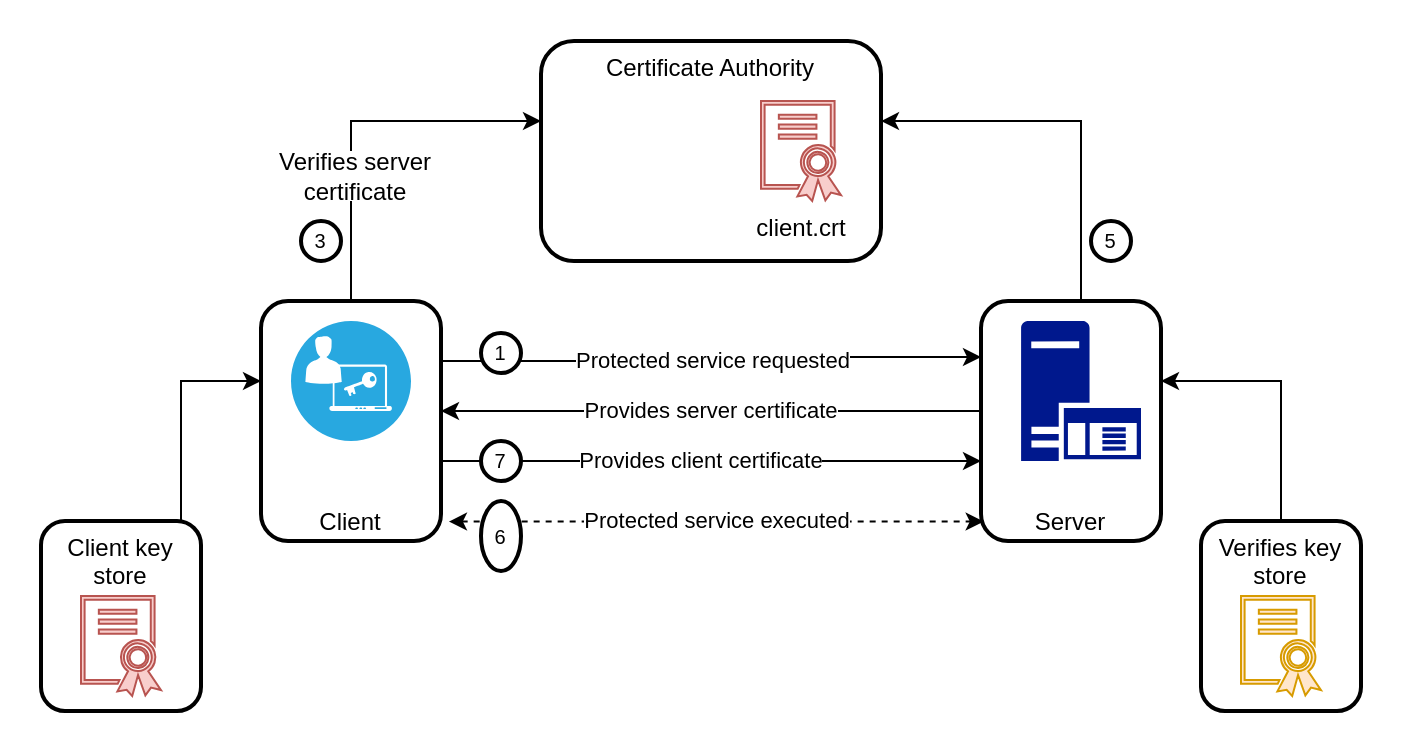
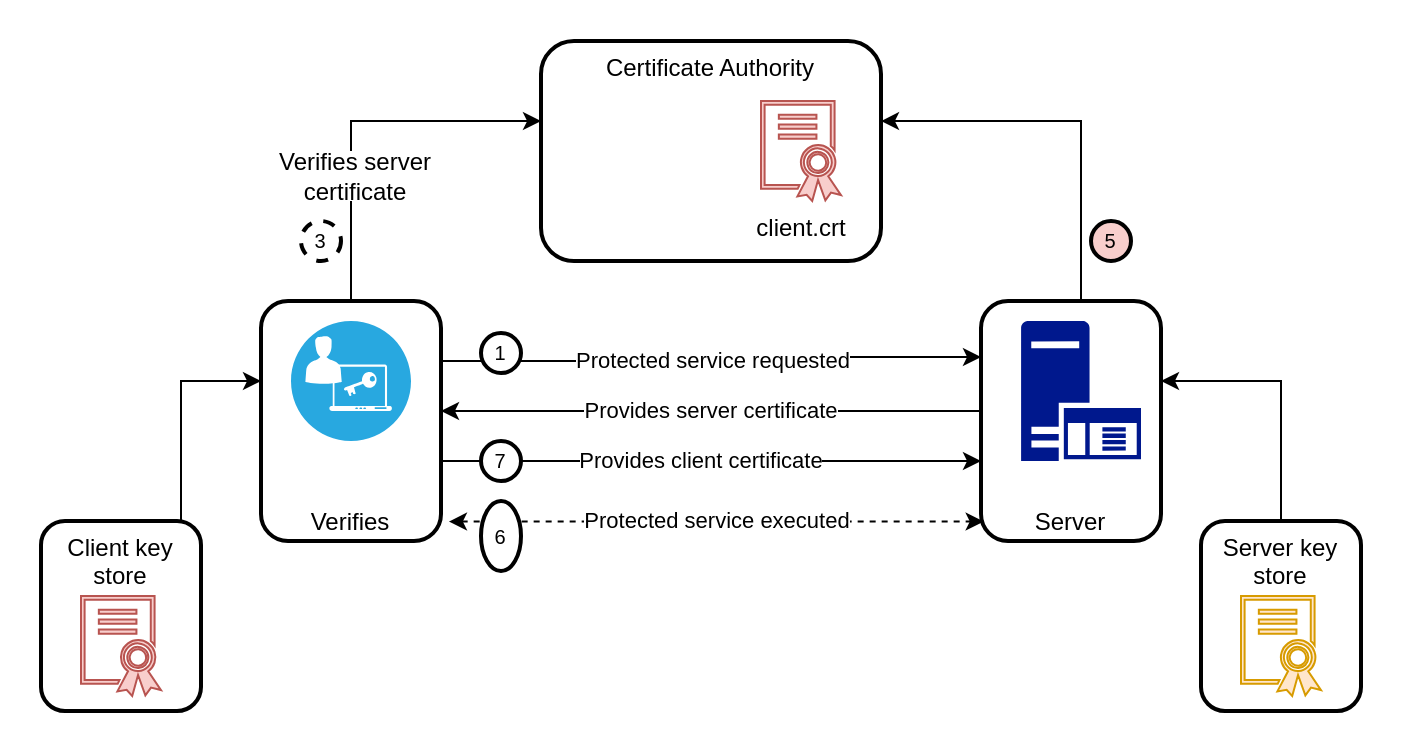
(321, 241) -> (321, 241)
(1111, 241) -> (1111, 241)
(351, 521) -> (351, 521)
(1281, 564) -> (1281, 564)
